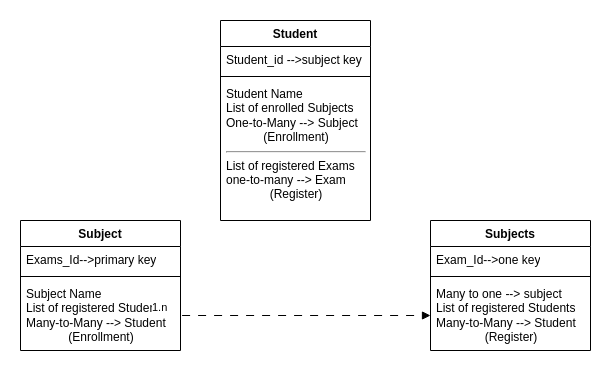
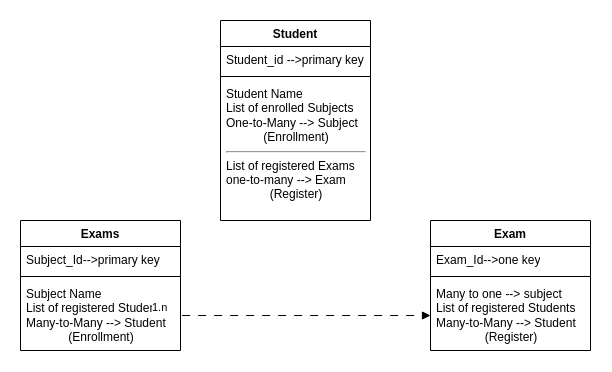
(297, 68) -> (297, 68)
(101, 235) -> (101, 235)
(511, 235) -> (511, 235)
(97, 261) -> (102, 268)
